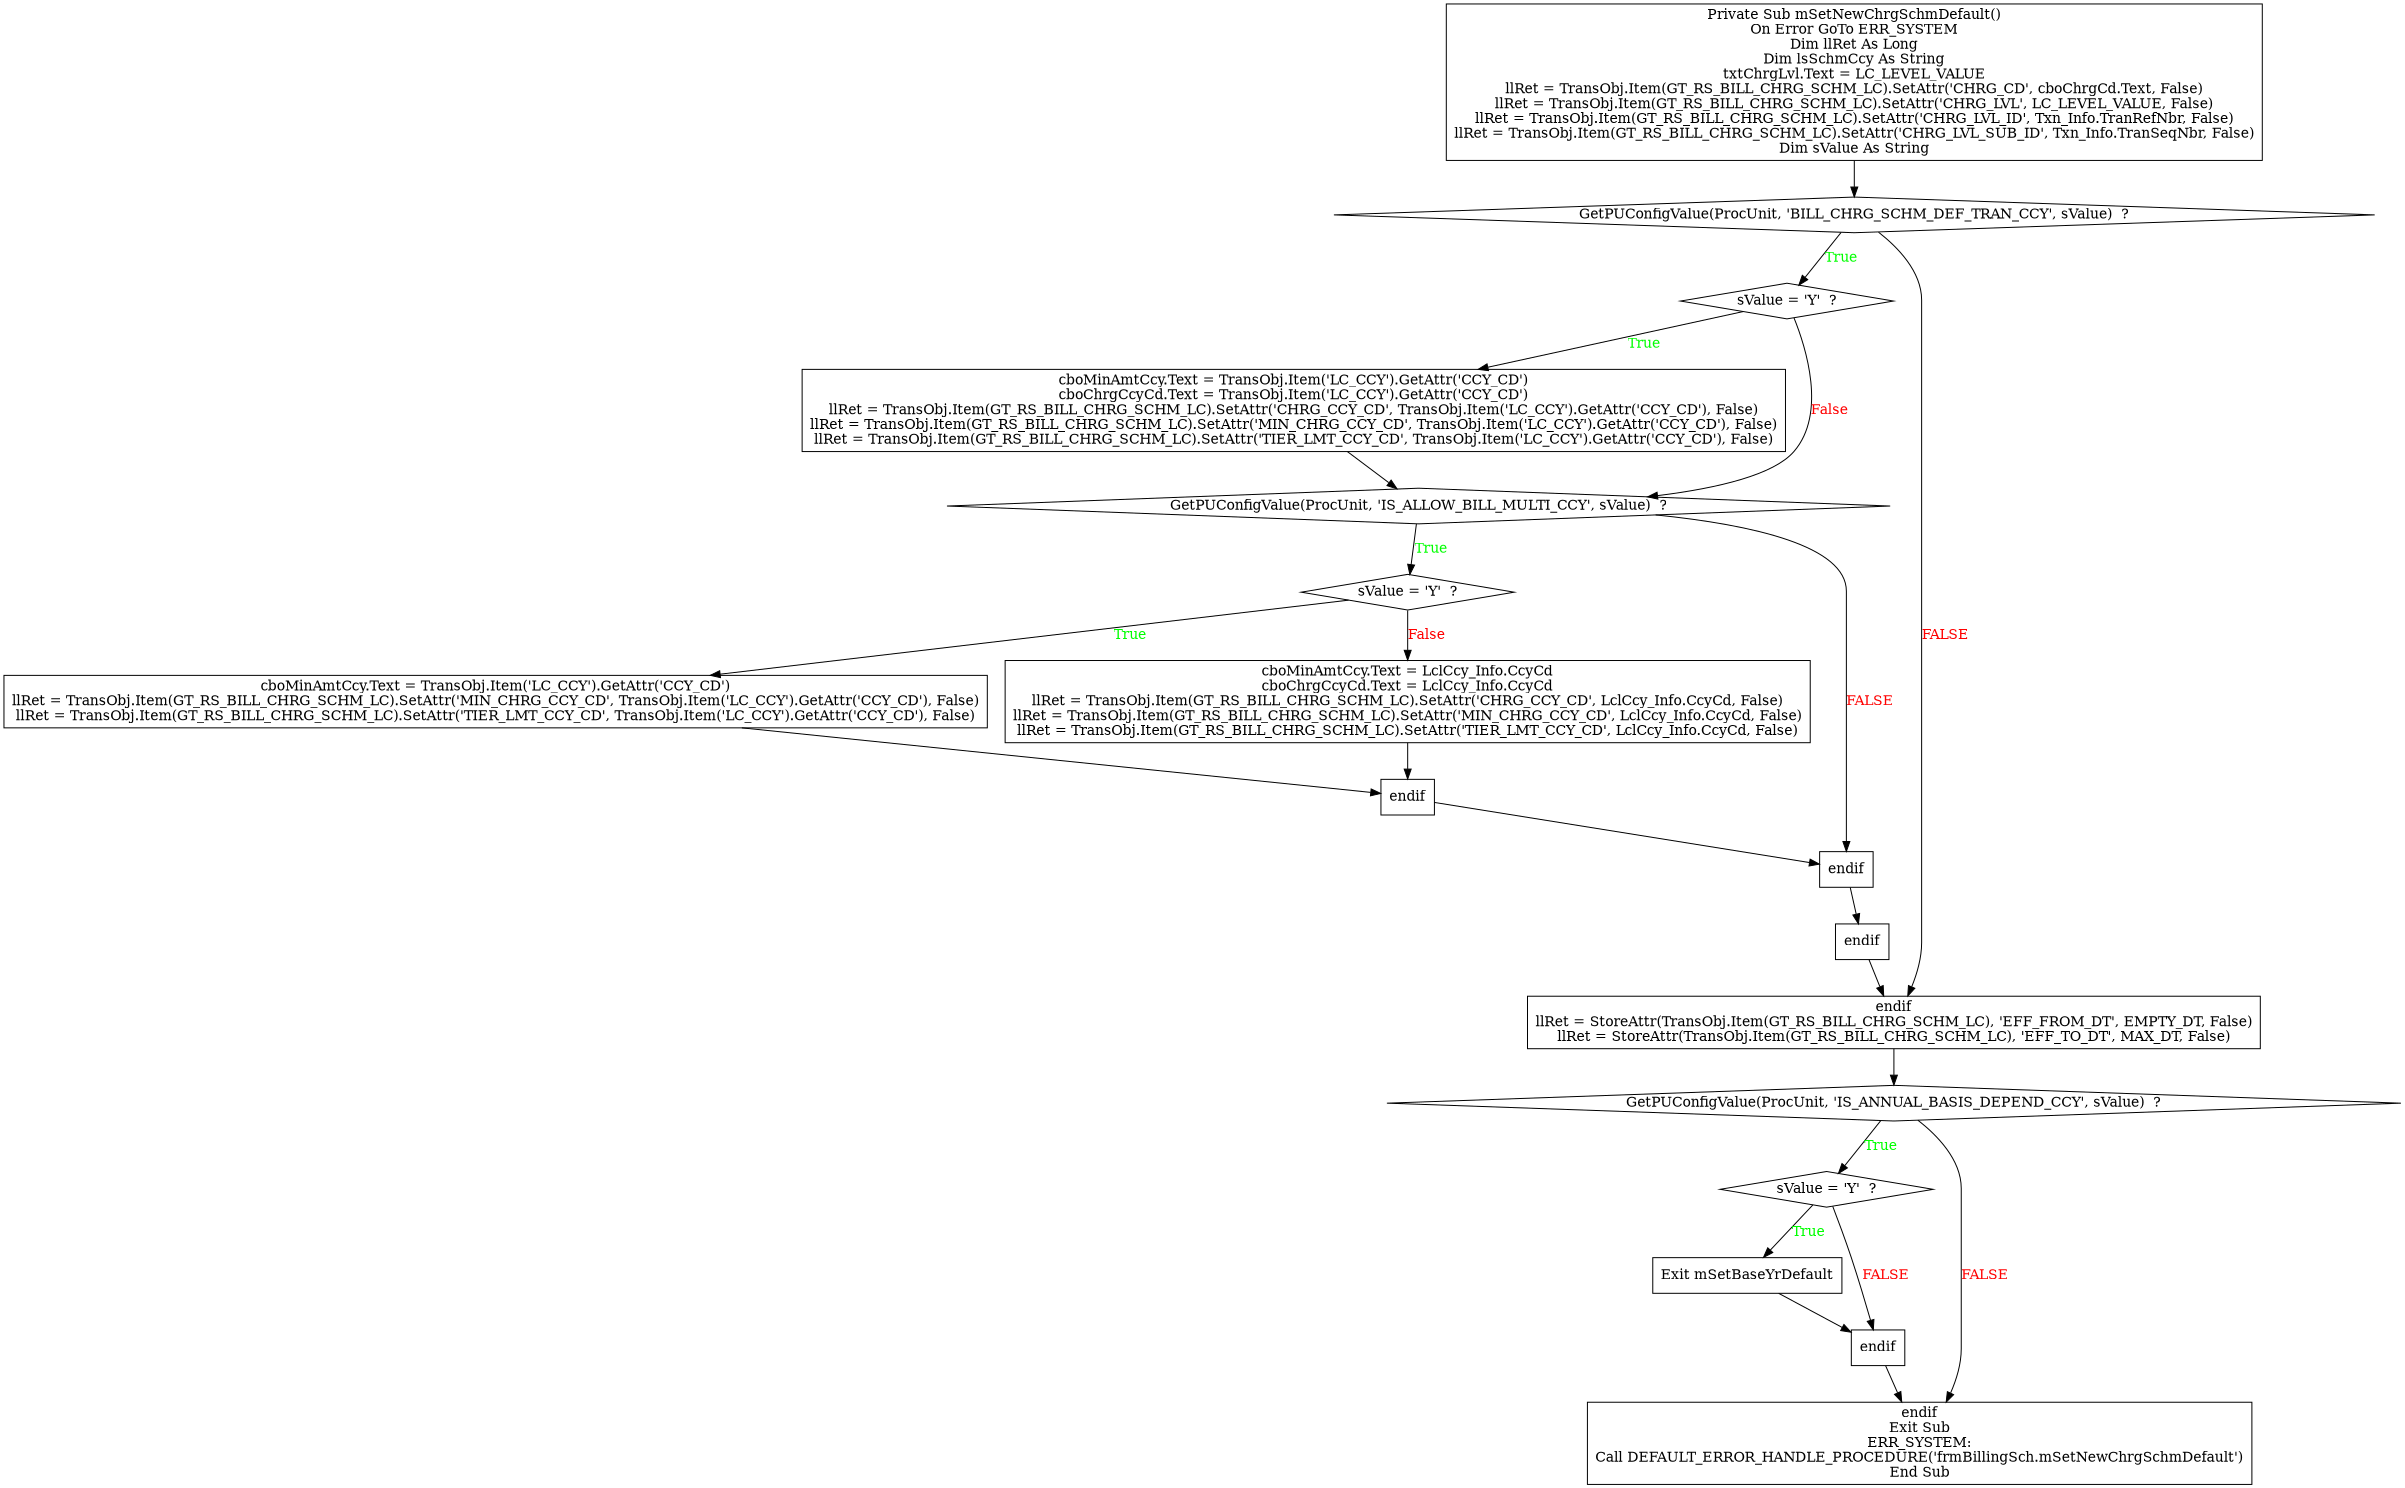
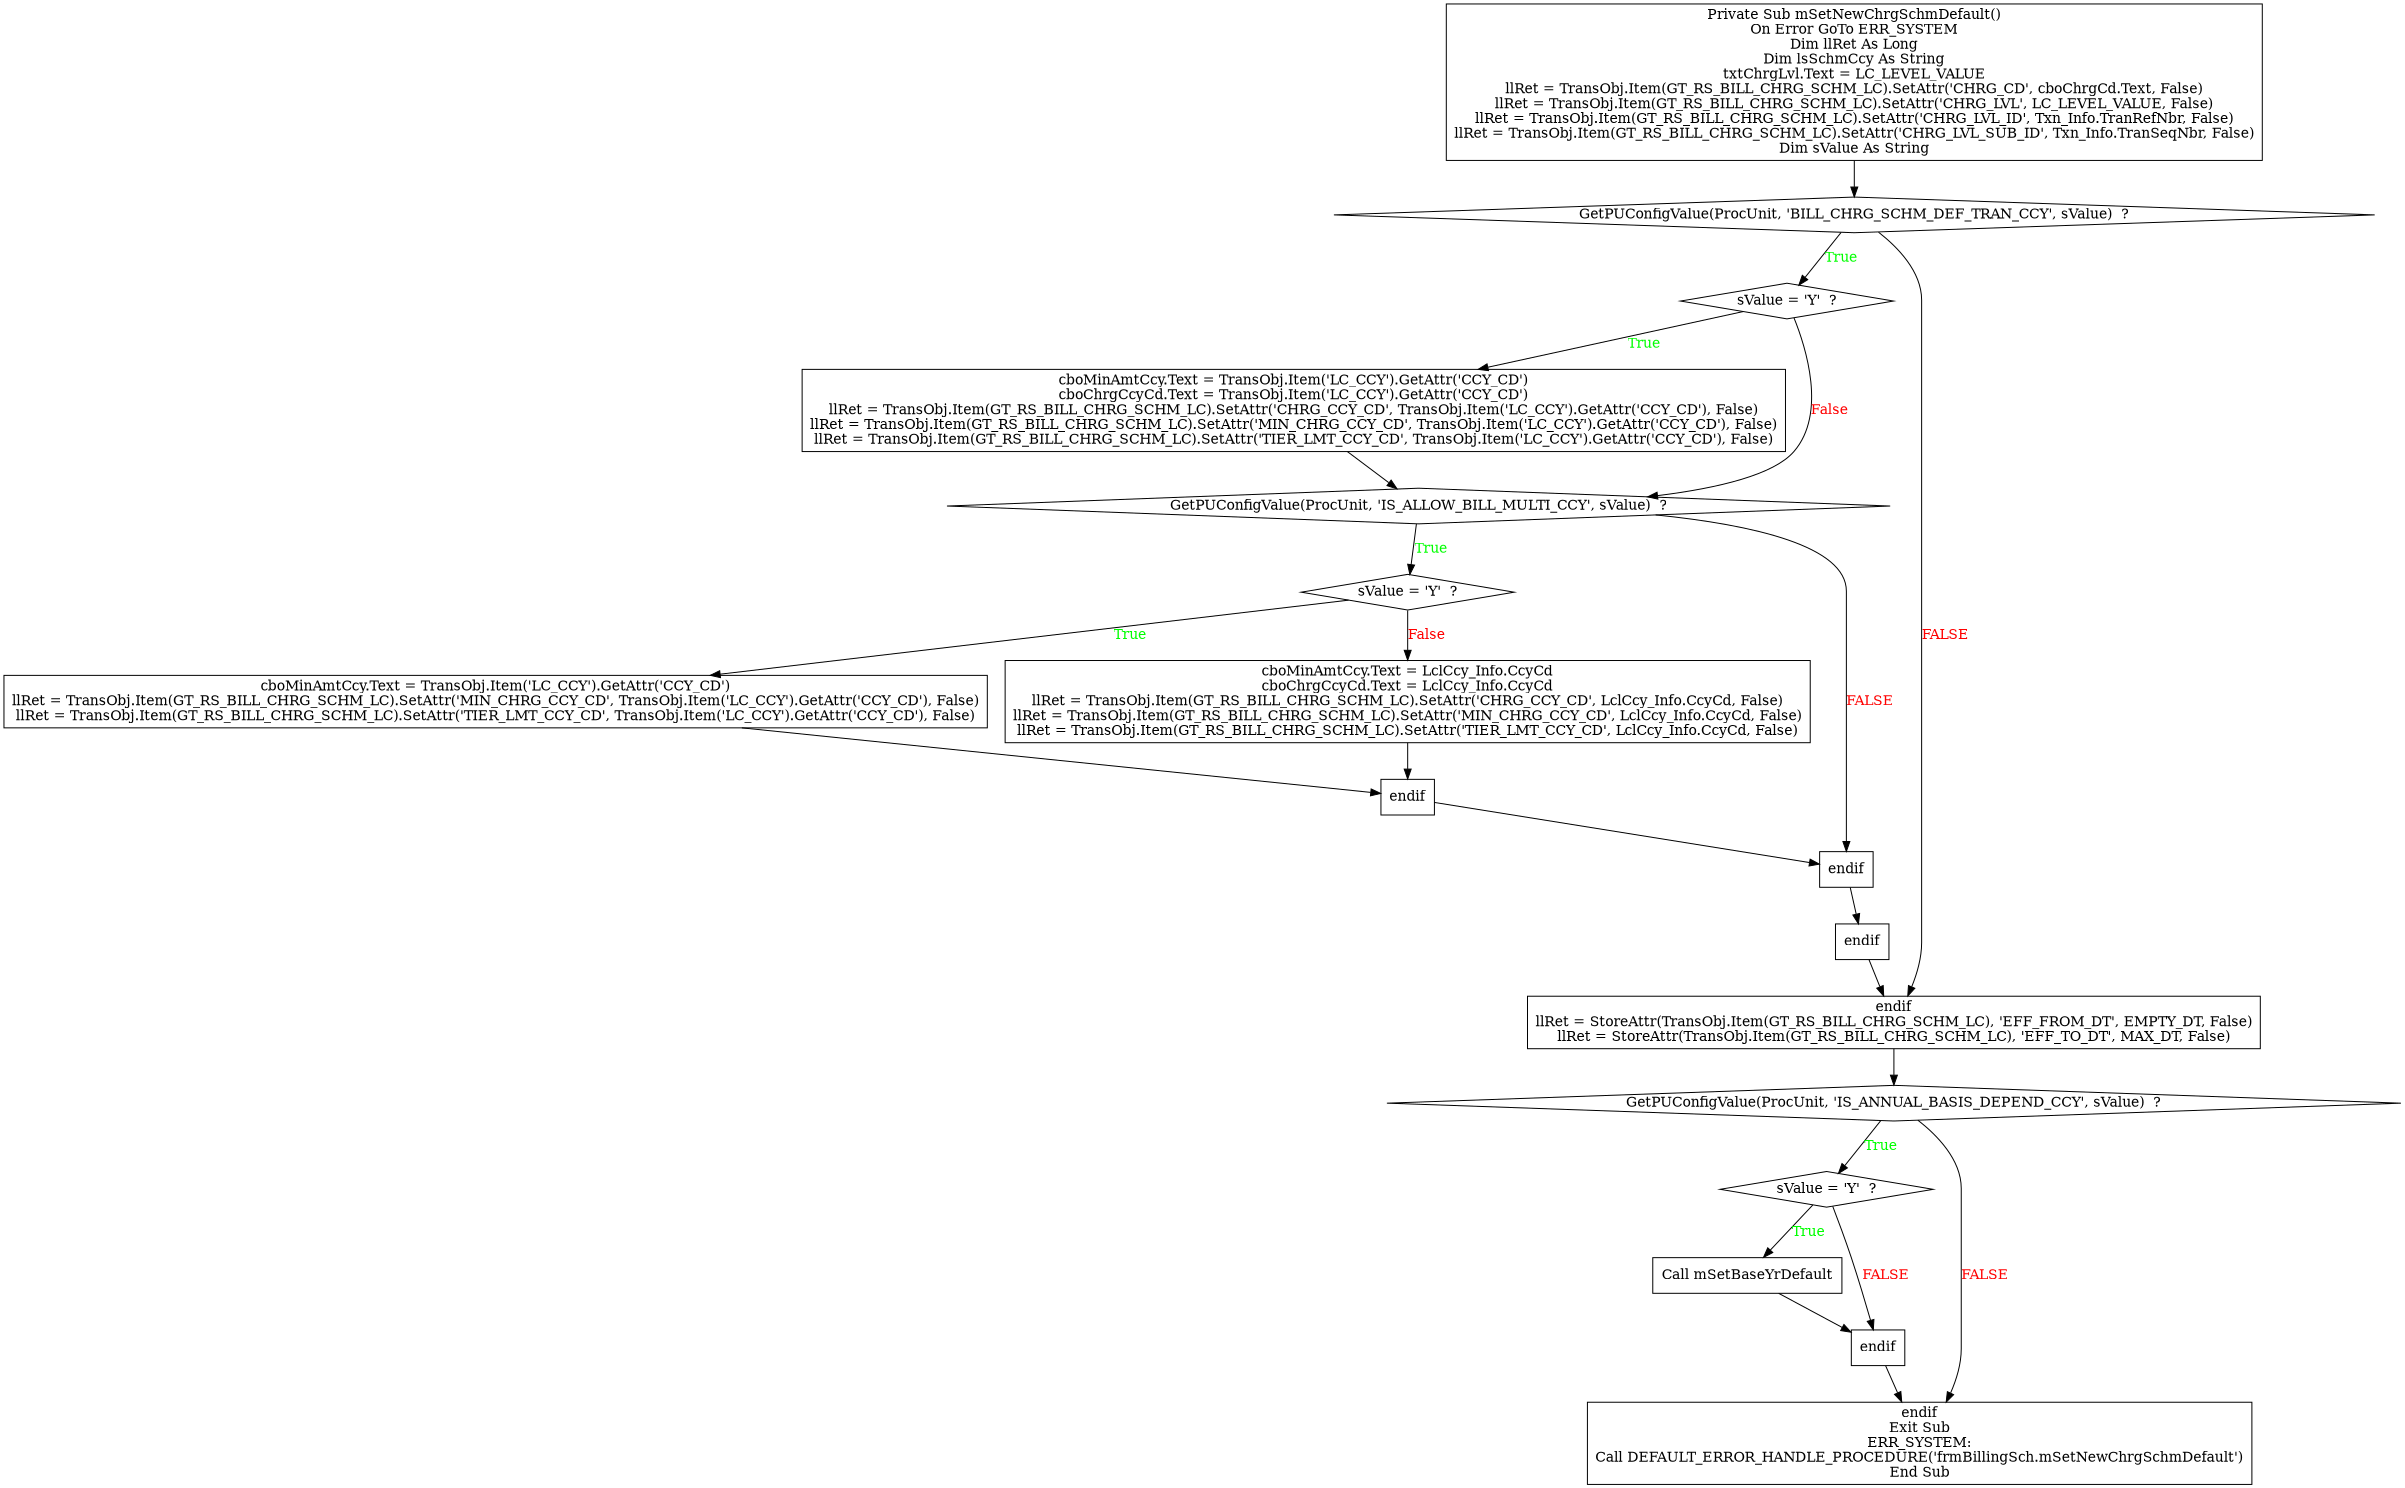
(1747, 1275) -> (1747, 1275)
